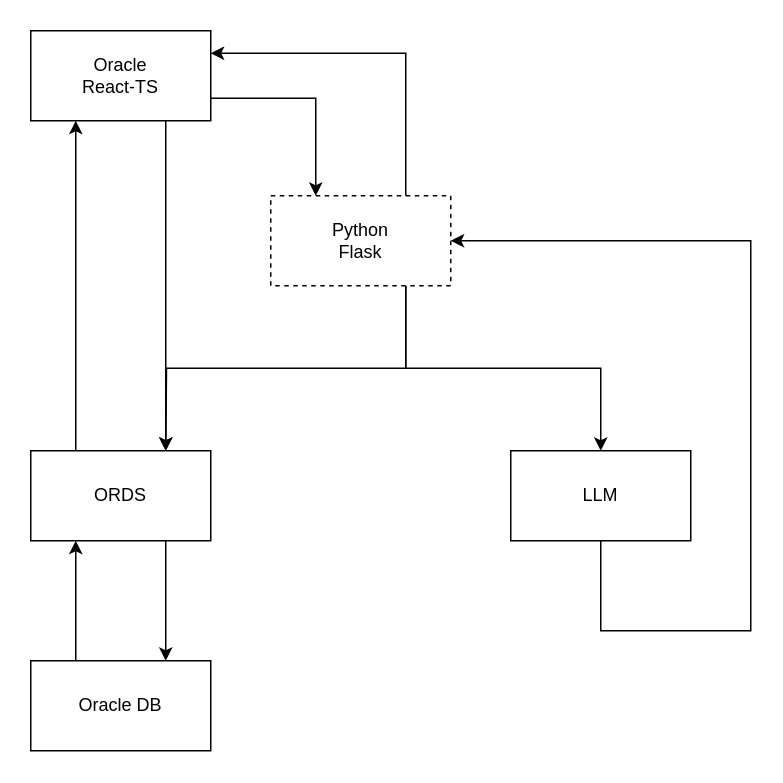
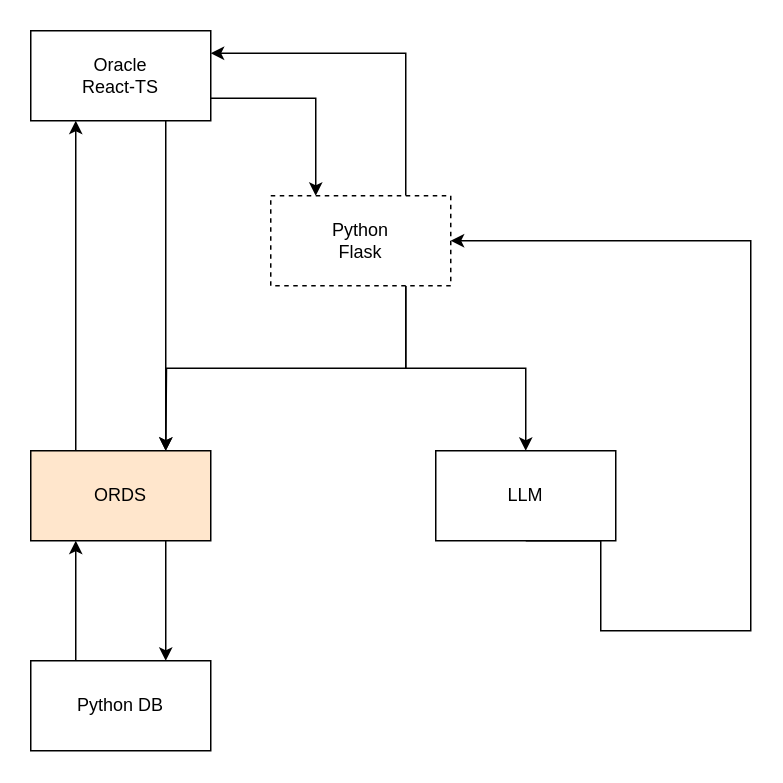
(121, 496) -> (121, 496)
(601, 496) -> (526, 496)
(121, 706) -> (121, 706)
